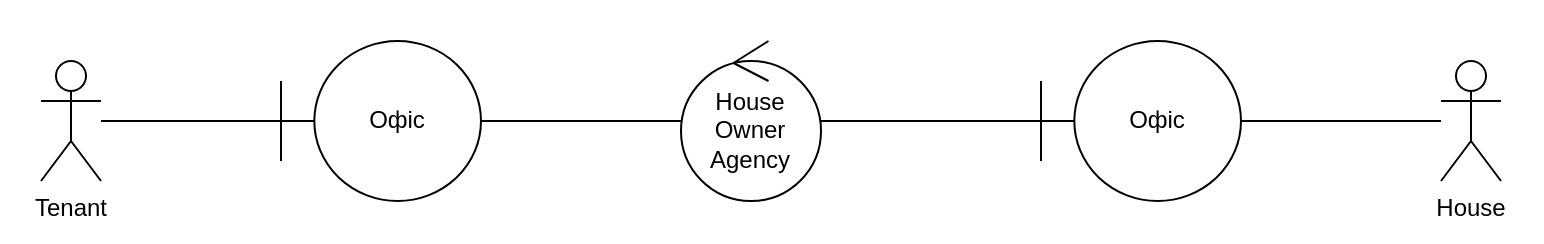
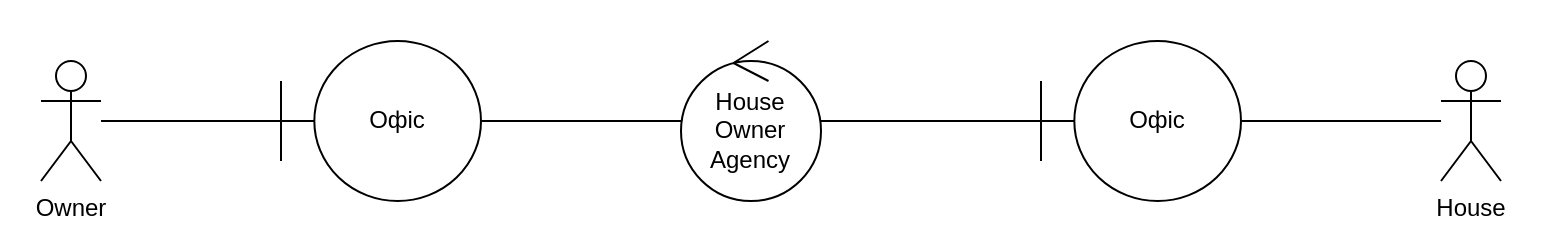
(72, 209) -> (72, 209)
